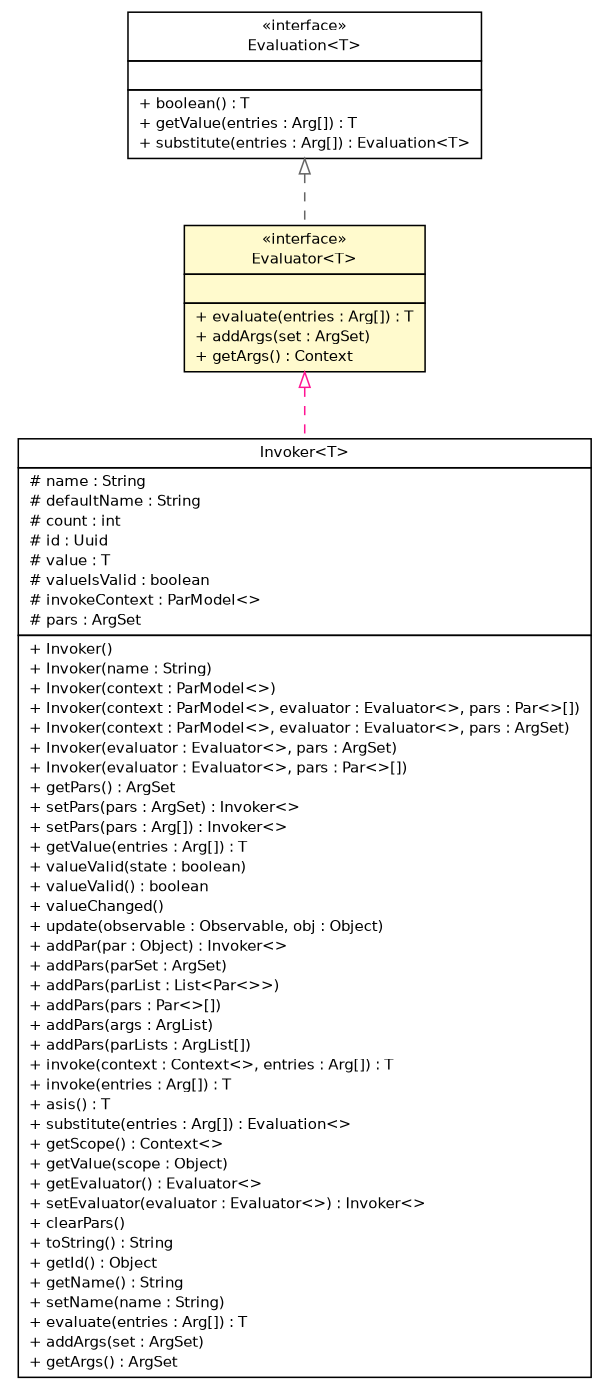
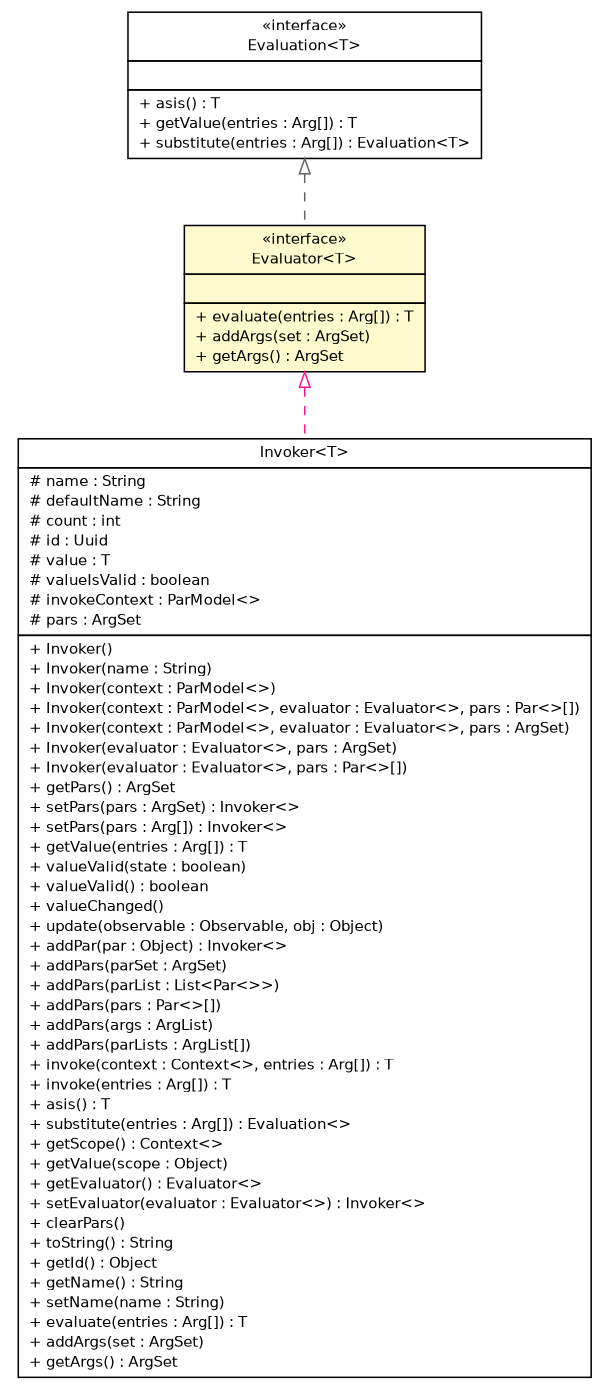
(194, 104) -> (180, 104)
(274, 357) -> (270, 357)
